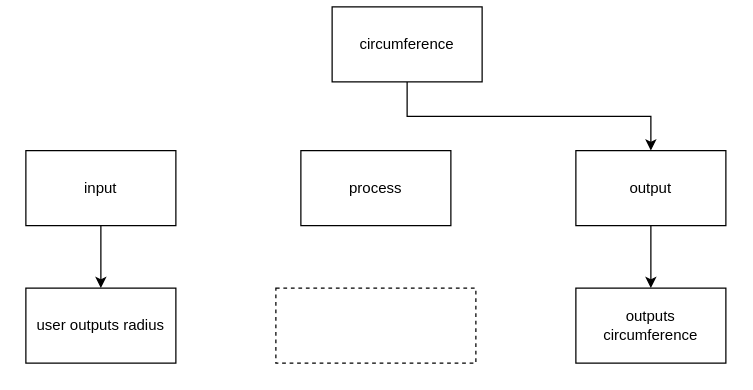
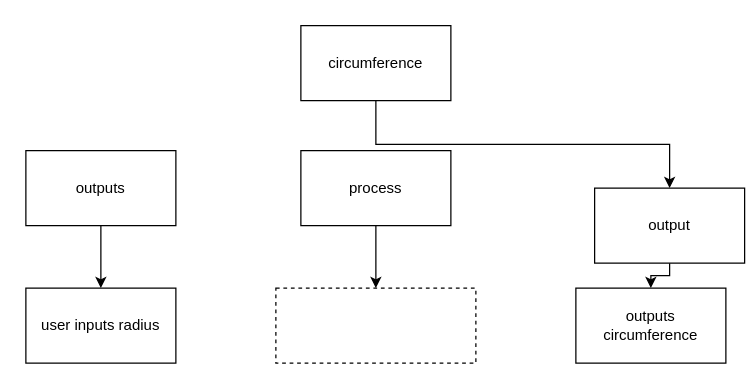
(407, 44) -> (376, 63)
(101, 188) -> (101, 188)
(651, 188) -> (669, 226)
none -> (376, 253)
(101, 326) -> (101, 326)
